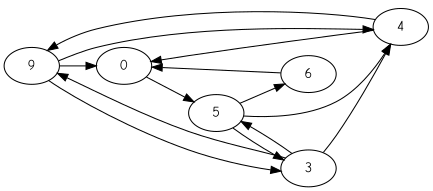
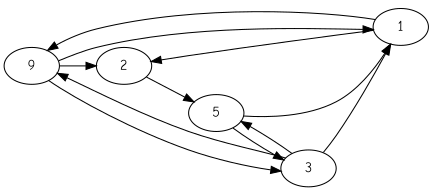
(401, 27) -> (401, 27)
(124, 66) -> (124, 66)
(309, 74) -> none
